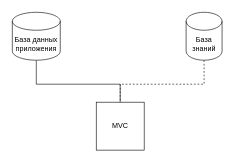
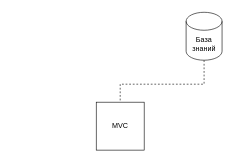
(36, 36) -> none
(65, 84) -> none
